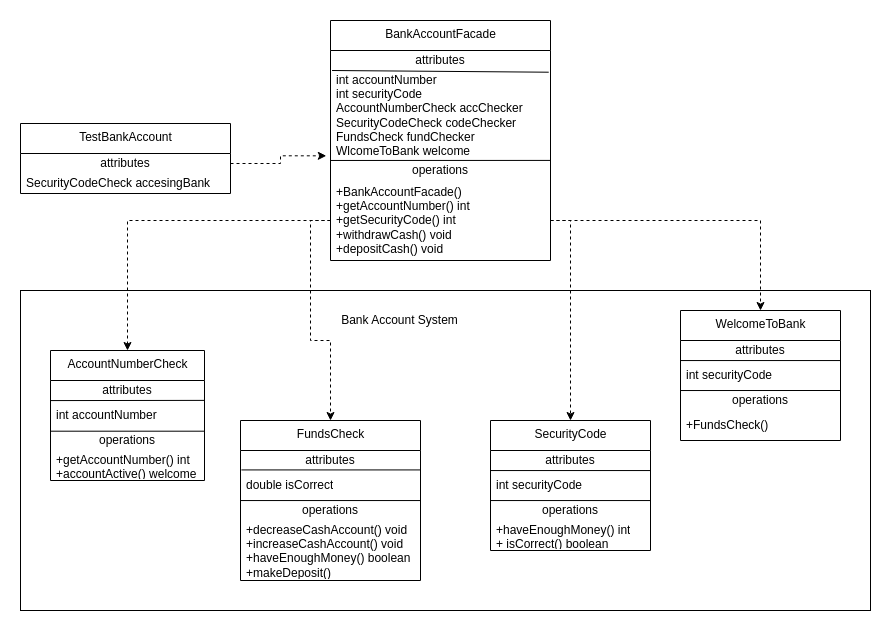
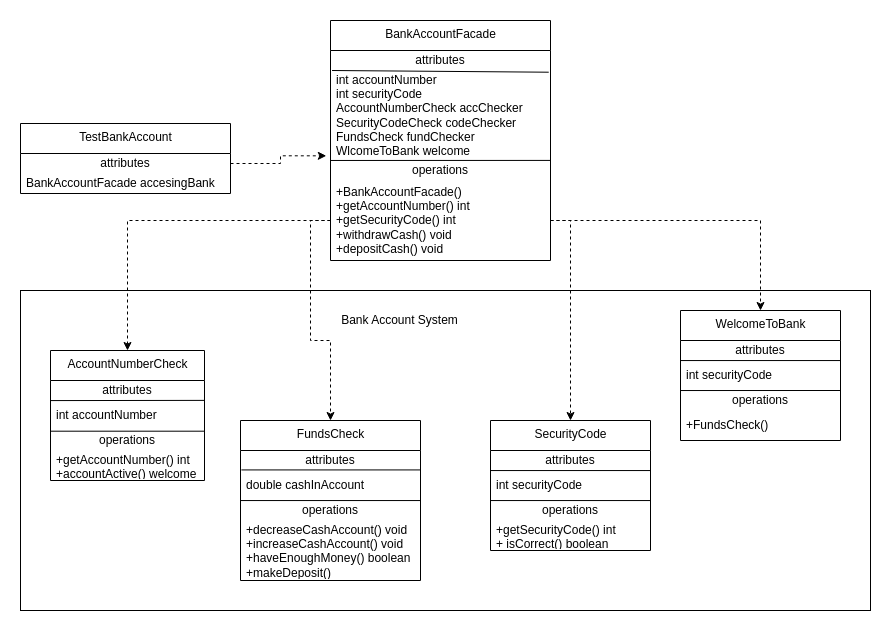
(123, 184) -> (124, 184)
(296, 486) -> (311, 486)
(567, 536) -> (566, 536)
